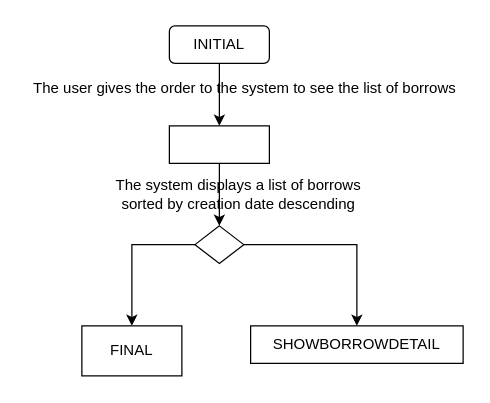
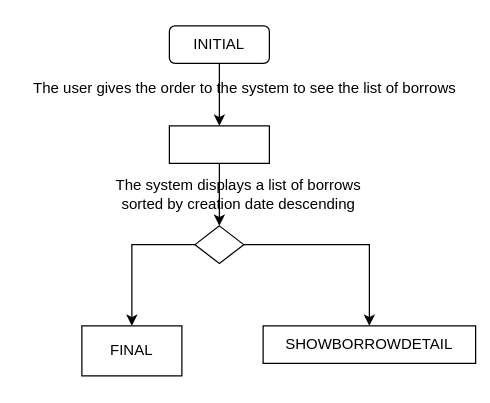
(357, 344) -> (369, 344)
